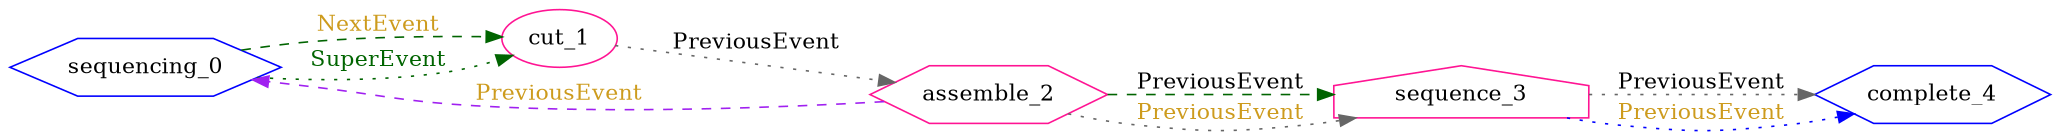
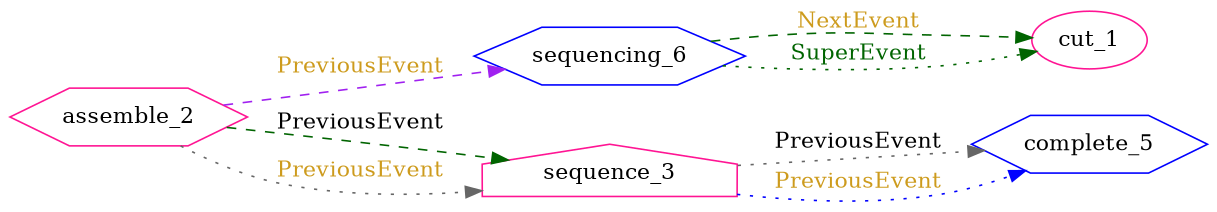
(747, 63) -> none
(146, 67) -> (610, 56)
(1933, 95) -> (1090, 144)
